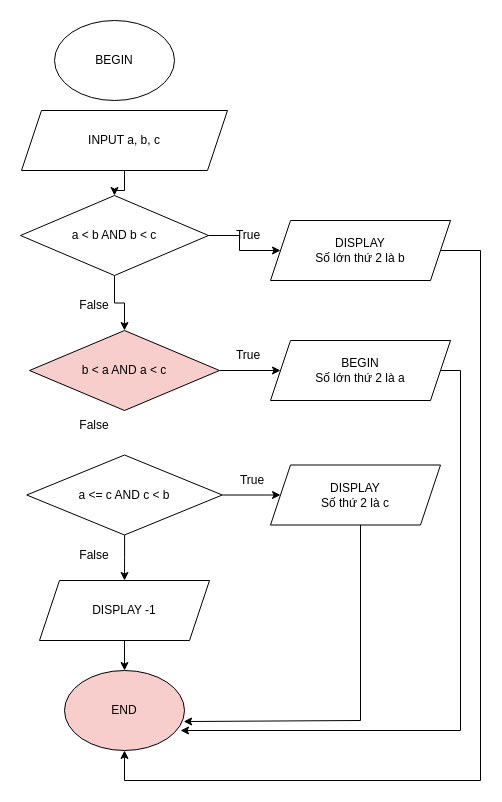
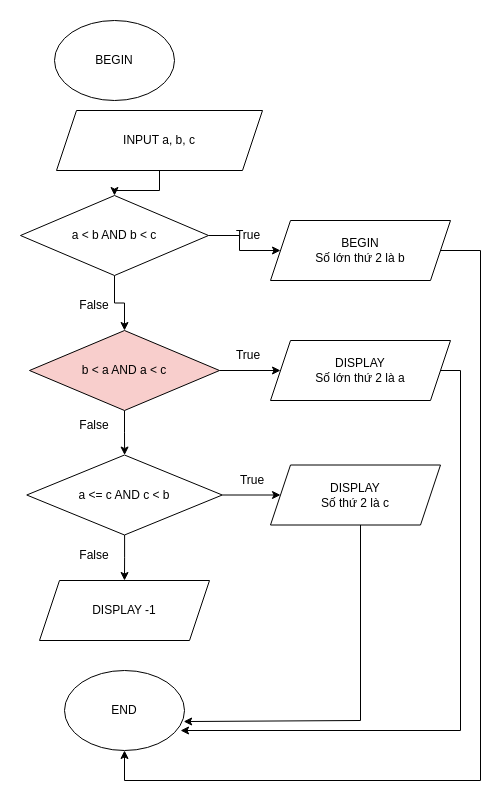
(125, 141) -> (160, 141)
(361, 251) -> (361, 251)
(361, 371) -> (361, 371)
none -> (125, 429)
(125, 660) -> none
(125, 711) -> (125, 711)
